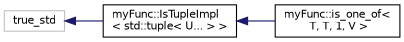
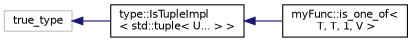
(34, 21) -> (38, 21)
(170, 21) -> (177, 21)
